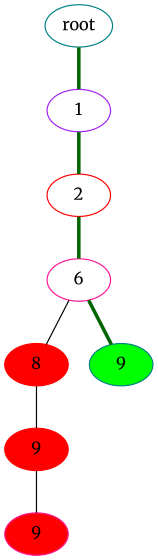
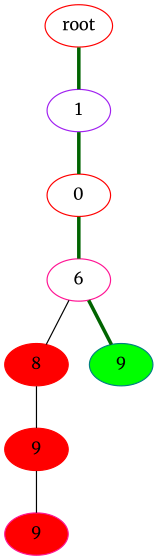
(79, 26) -> (79, 26)
(79, 195) -> (79, 195)
